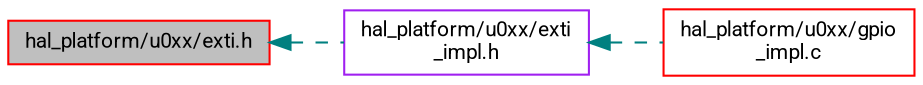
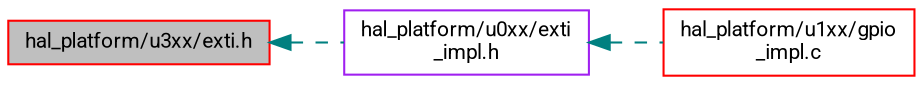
(139, 43) -> (139, 43)
(789, 43) -> (789, 43)
